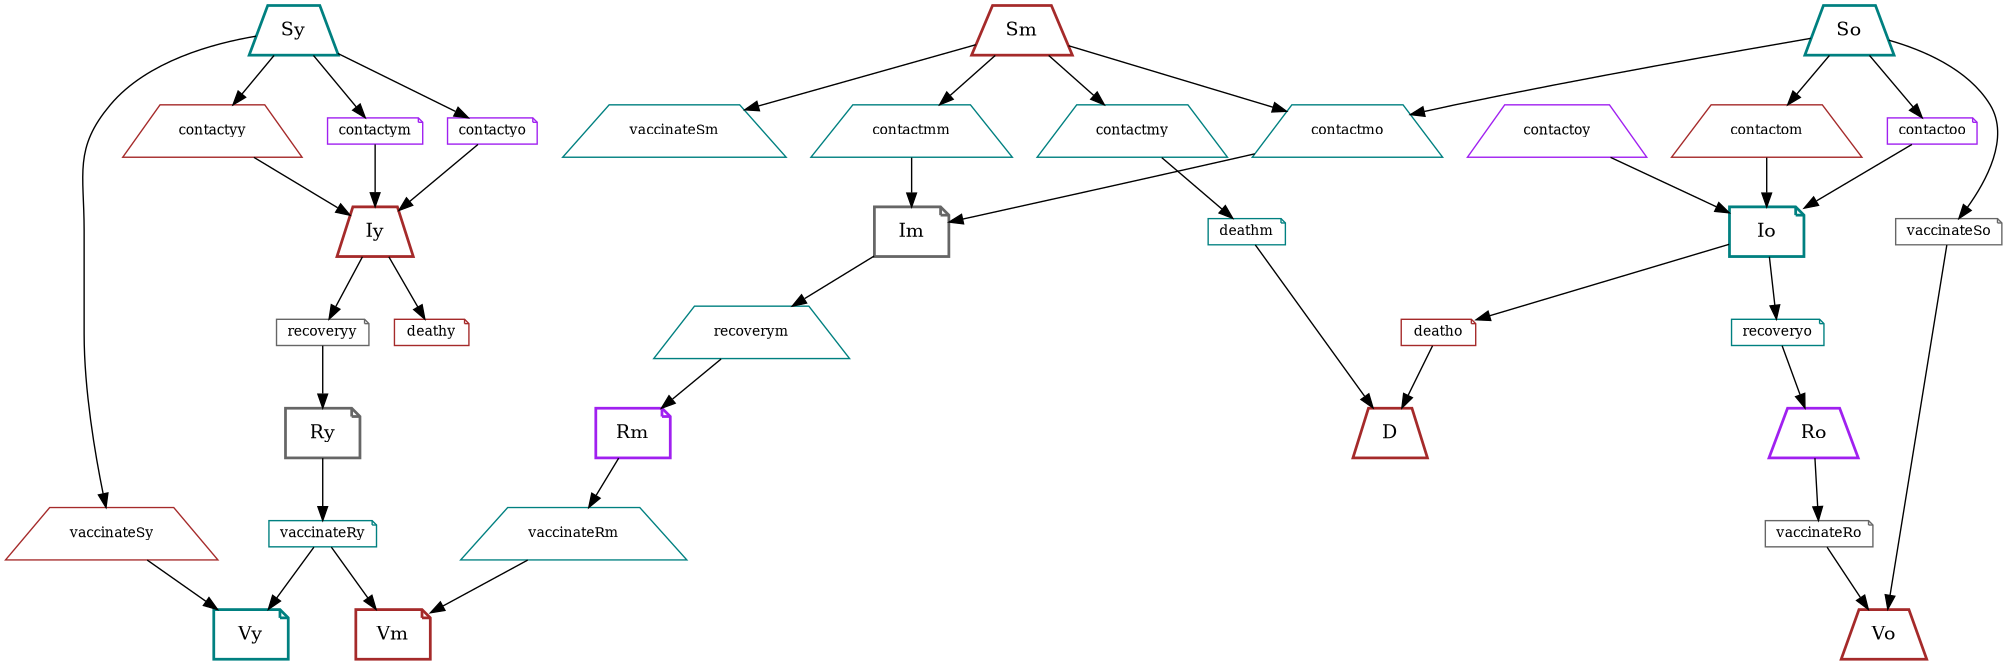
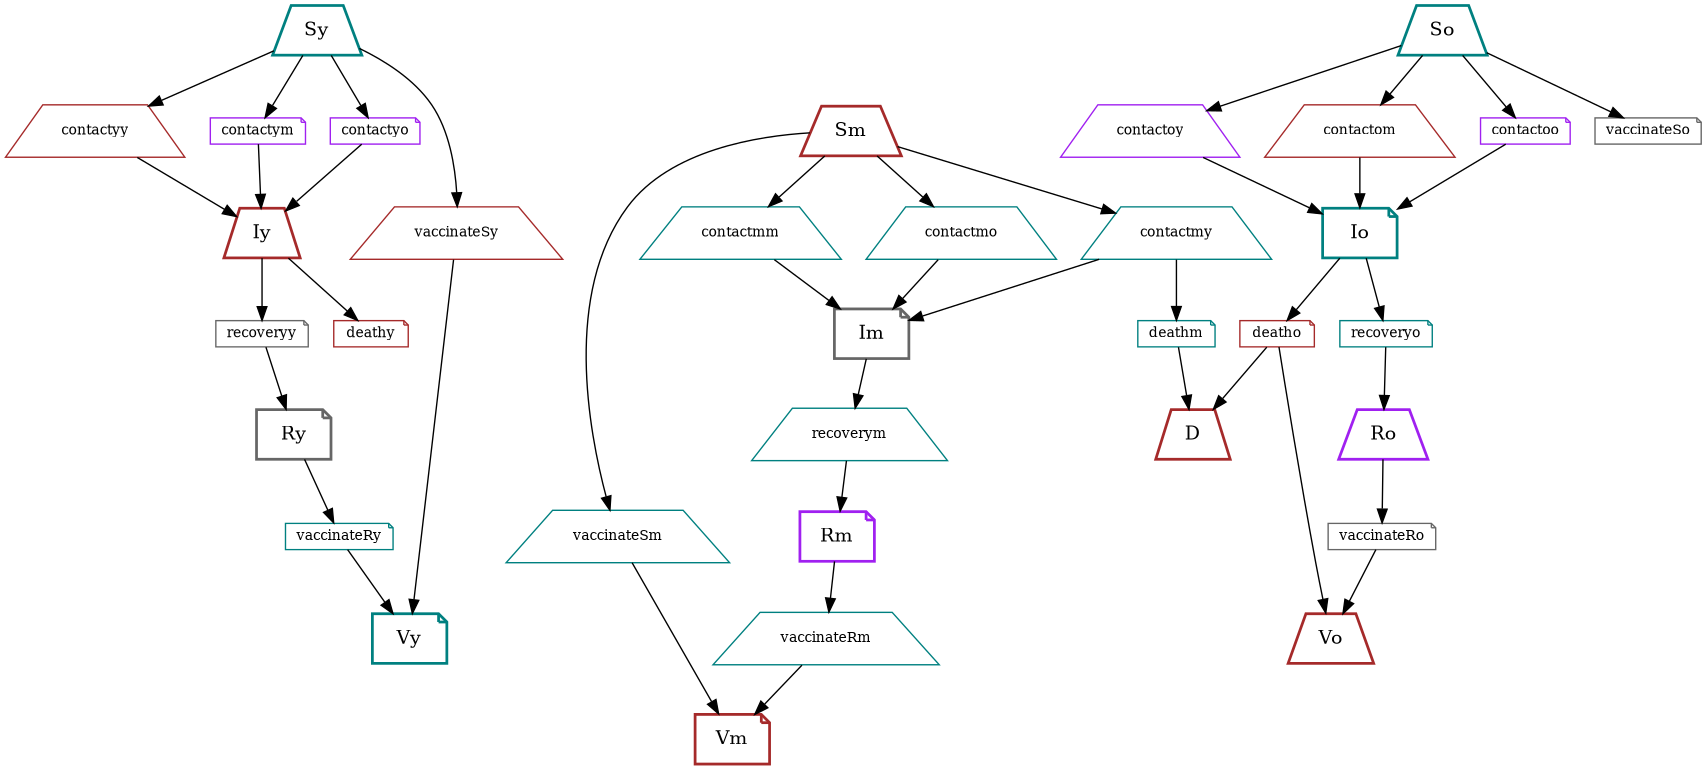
(1617, 73) -> (1311, 76)
none -> (1011, 288)
(1918, 420) -> (1300, 473)
(350, 573) -> (672, 632)
